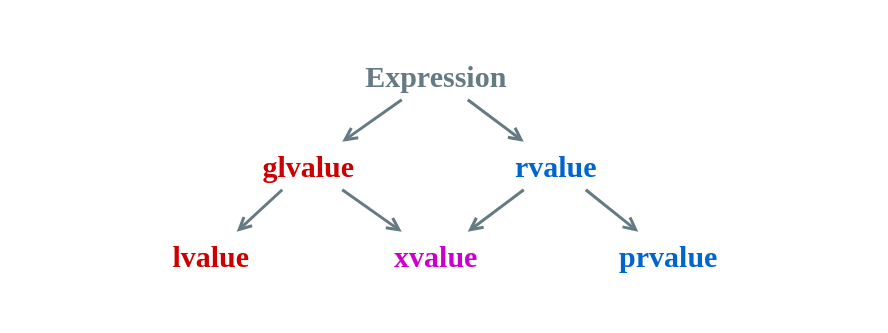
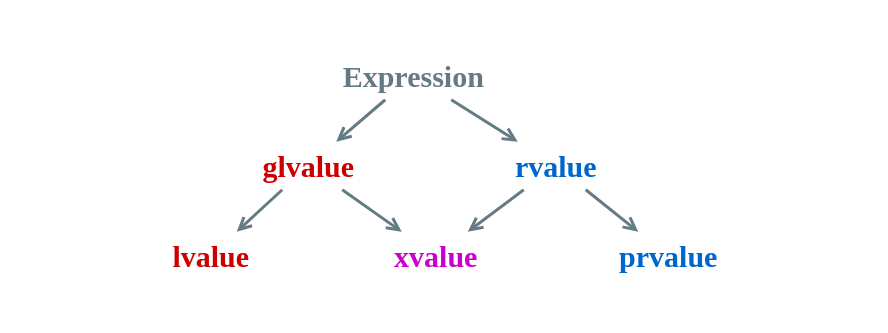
(436, 76) -> (413, 76)
